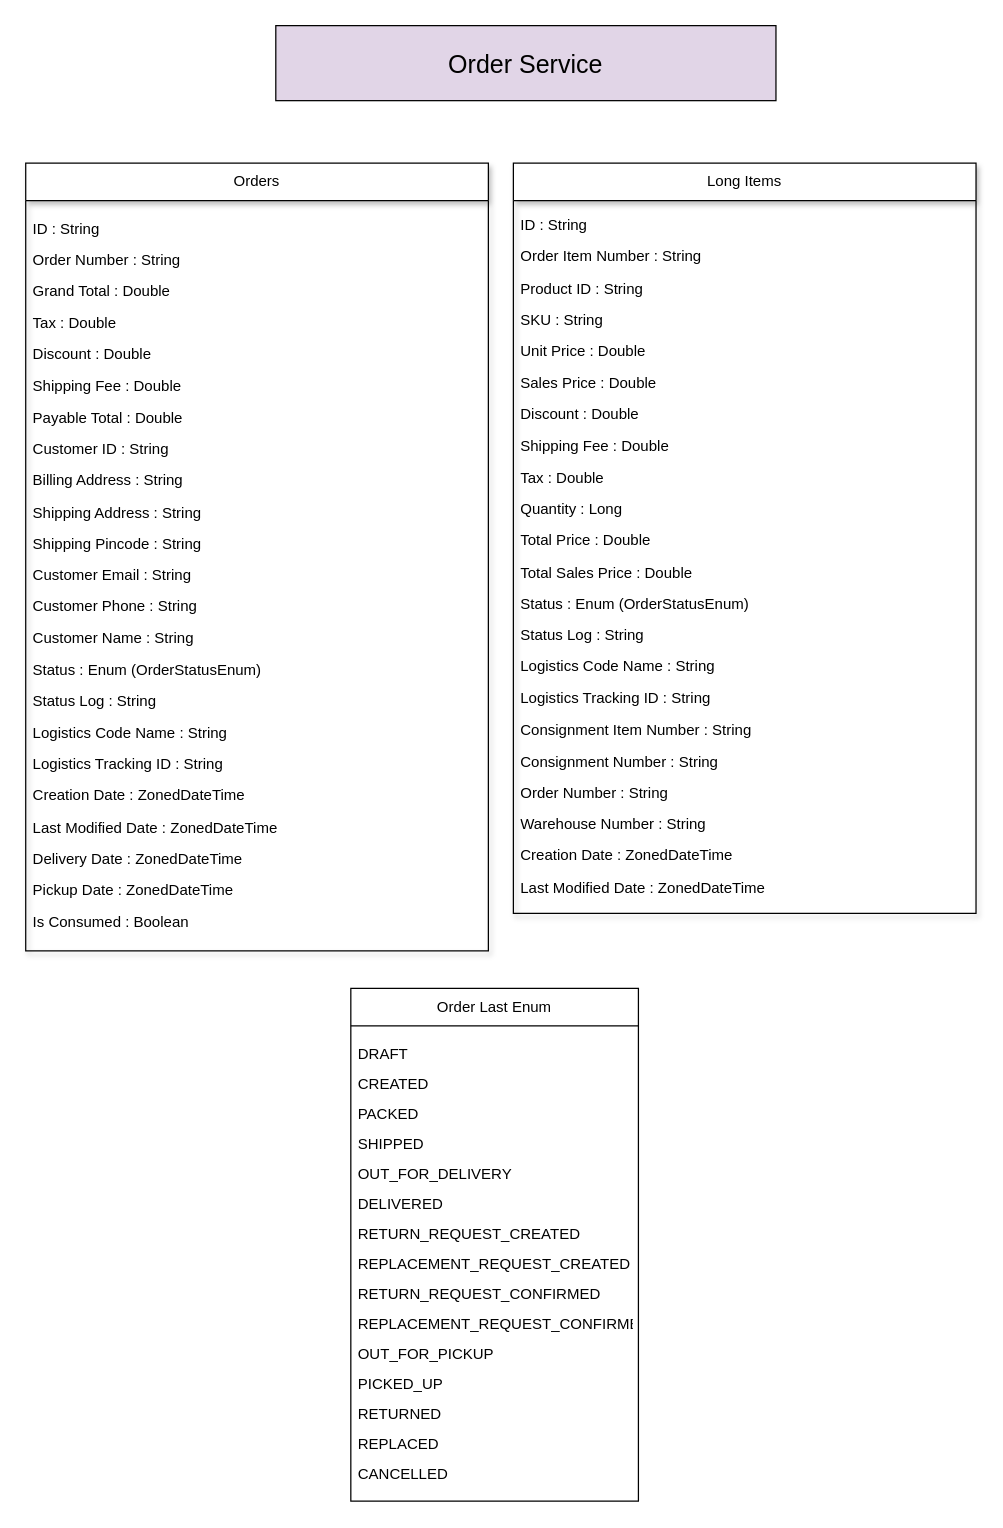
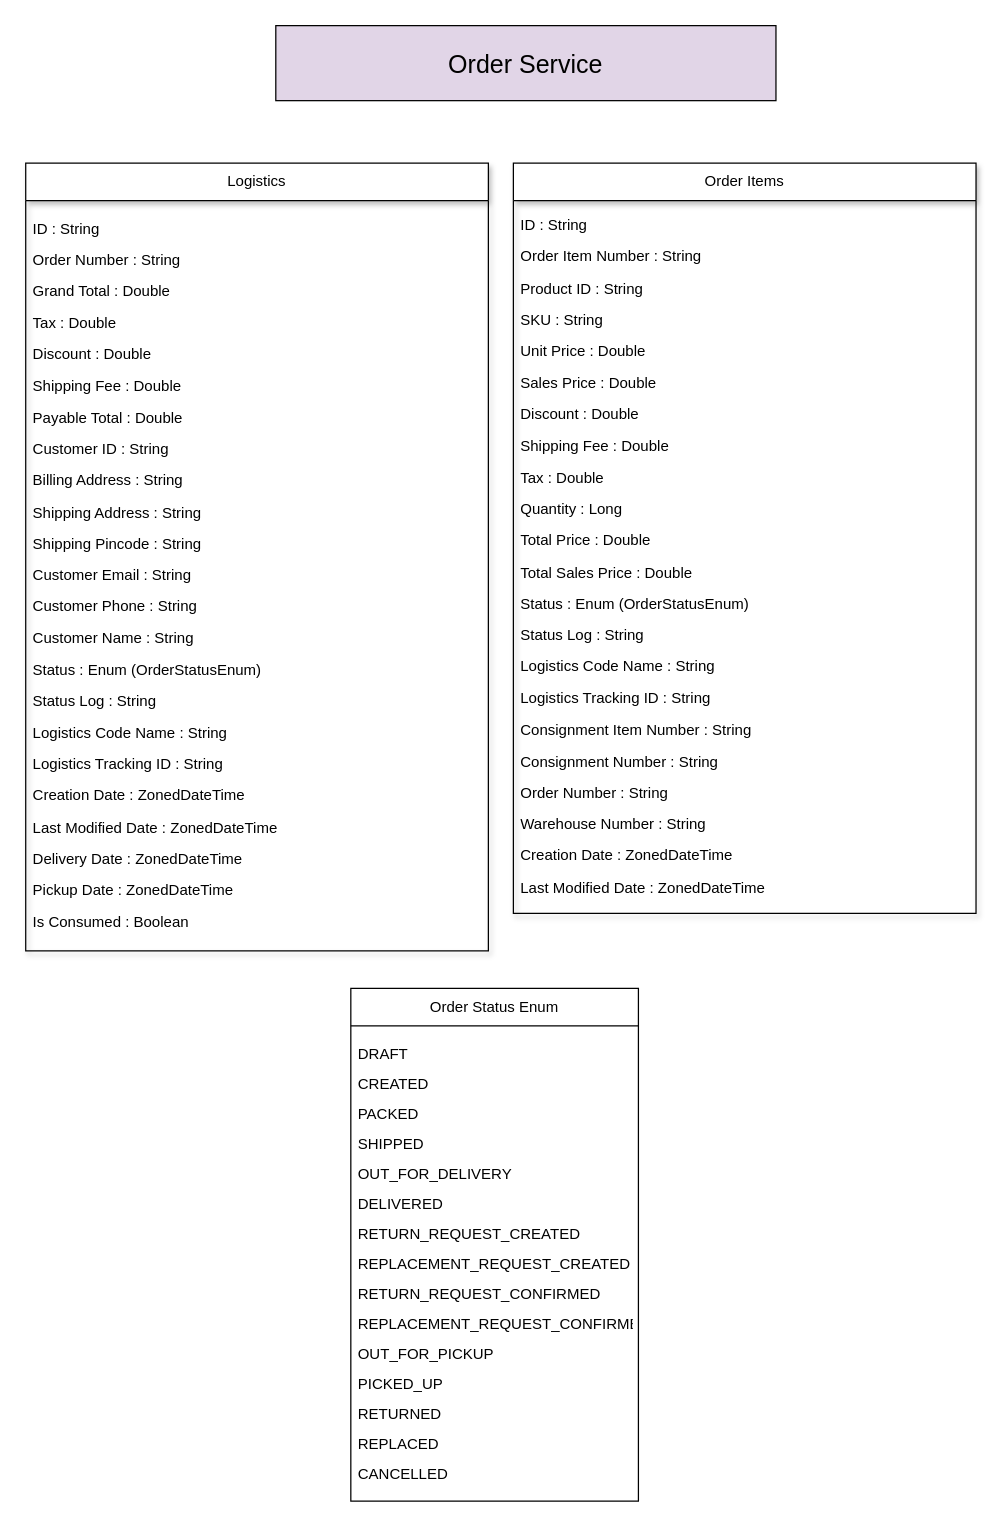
(257, 182) -> (257, 182)
(744, 182) -> (744, 182)
(494, 1007) -> (494, 1007)
